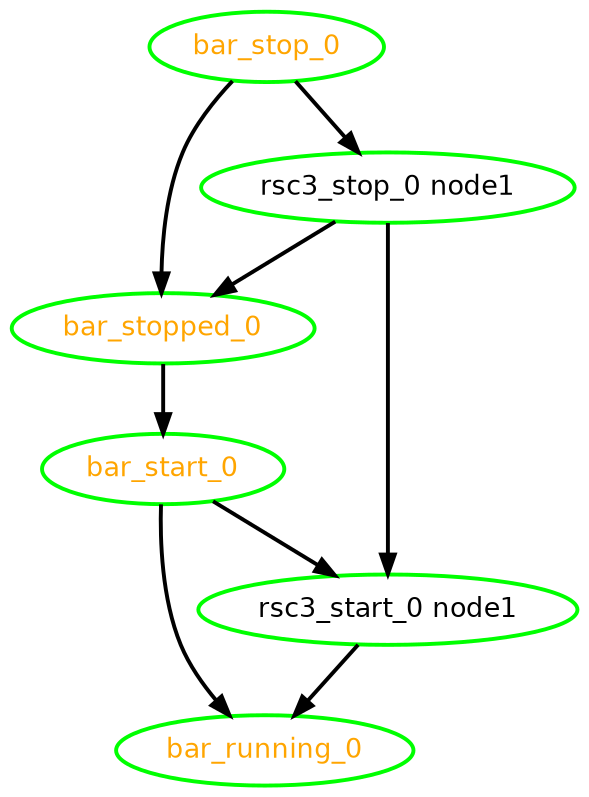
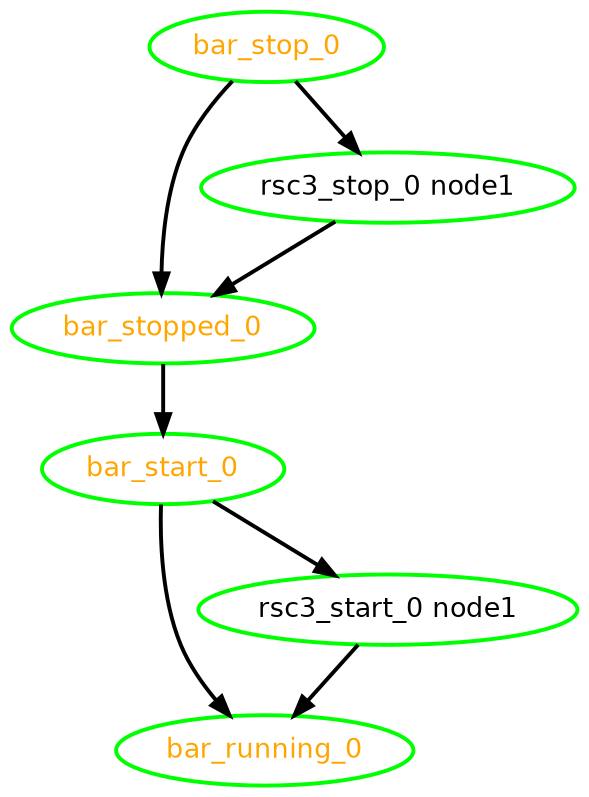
(388, 389) -> none
